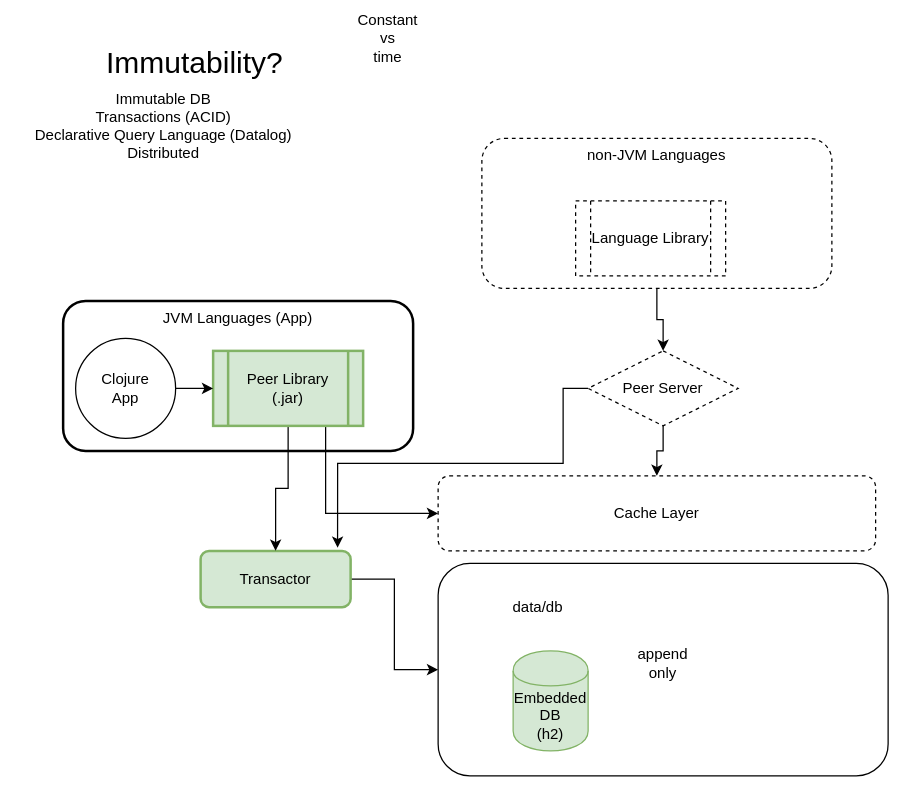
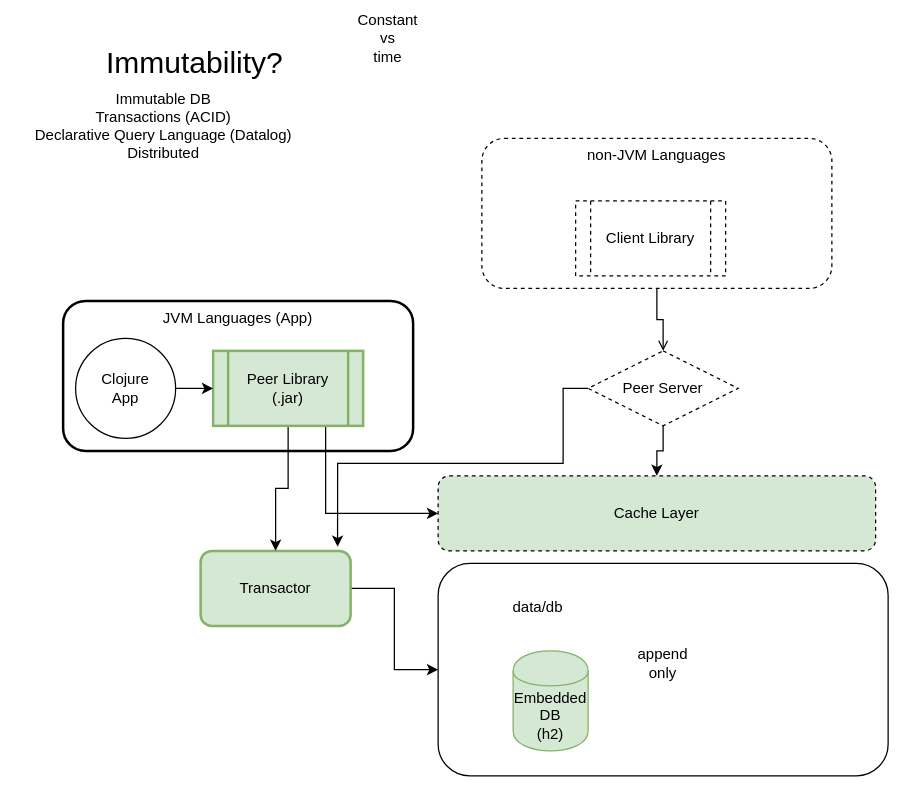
(651, 238) -> (651, 238)
(663, 341) -> (663, 342)
(657, 513) -> (657, 513)
(276, 579) -> (276, 588)
